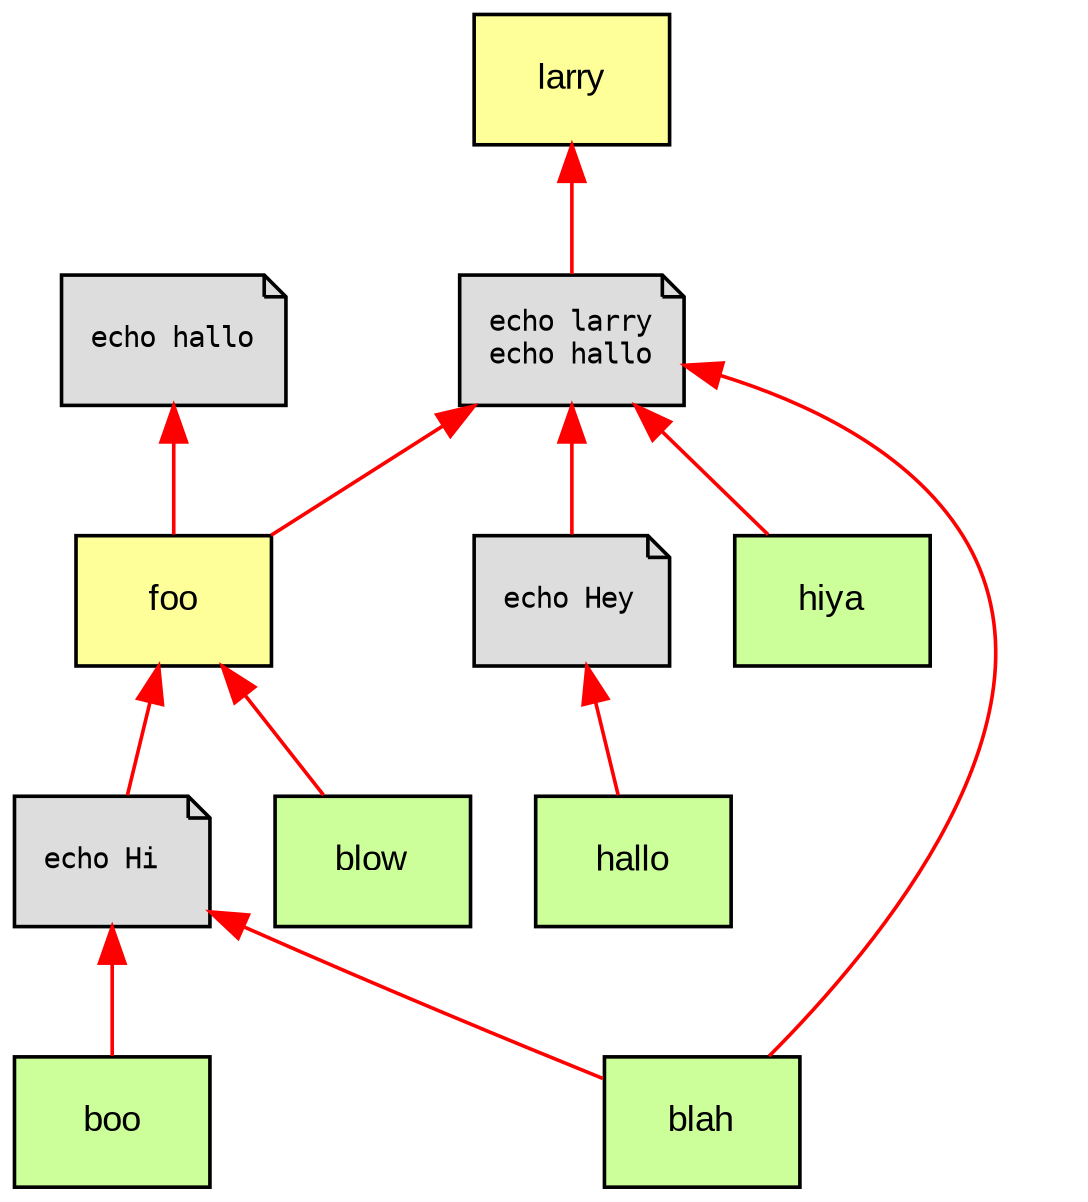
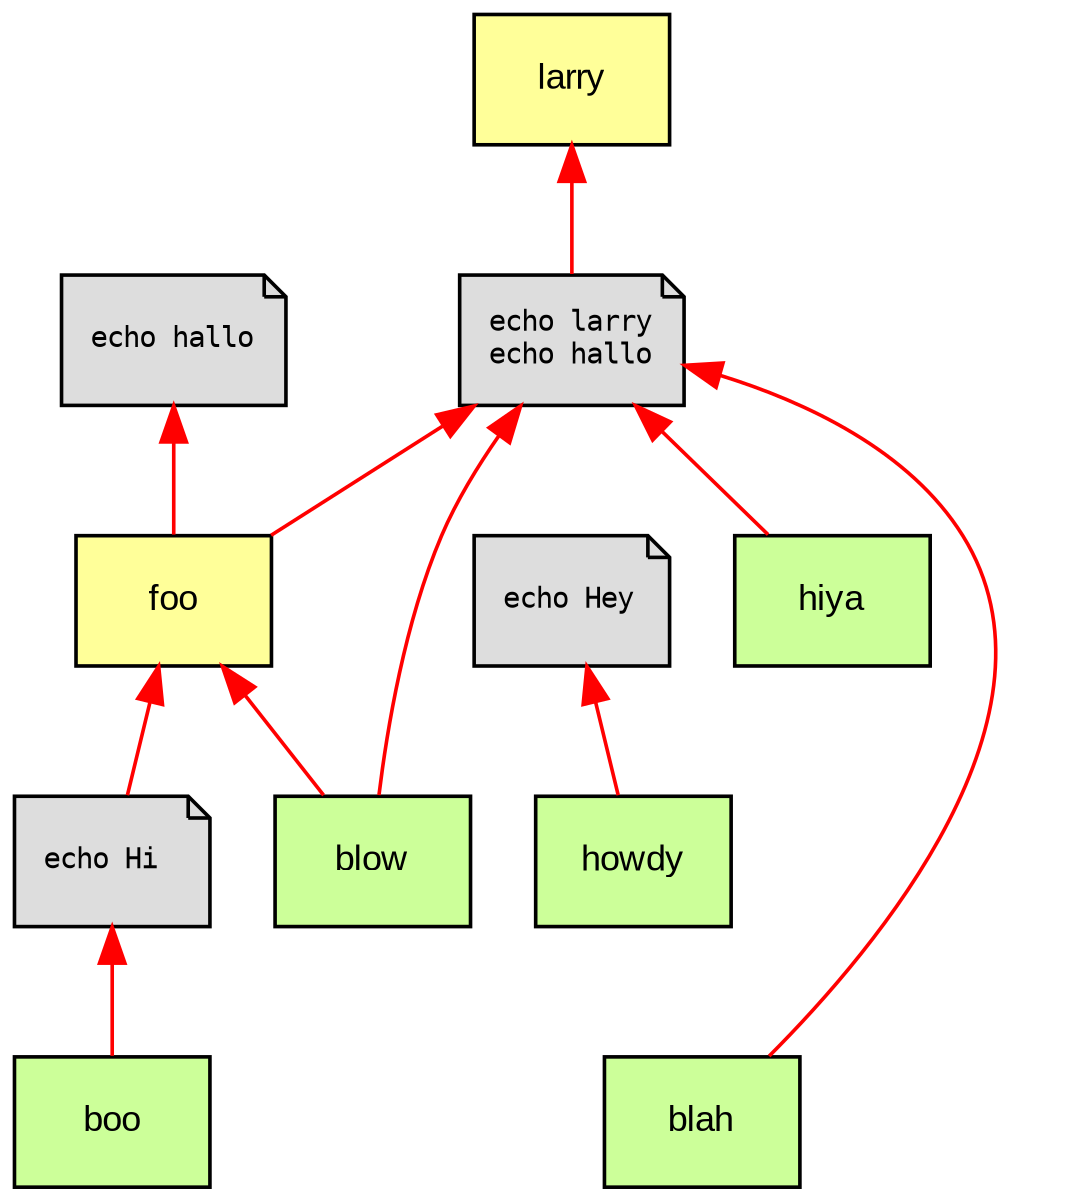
(572, 488) -> (416, 607)
(633, 861) -> (633, 861)
(423, 1004) -> none
